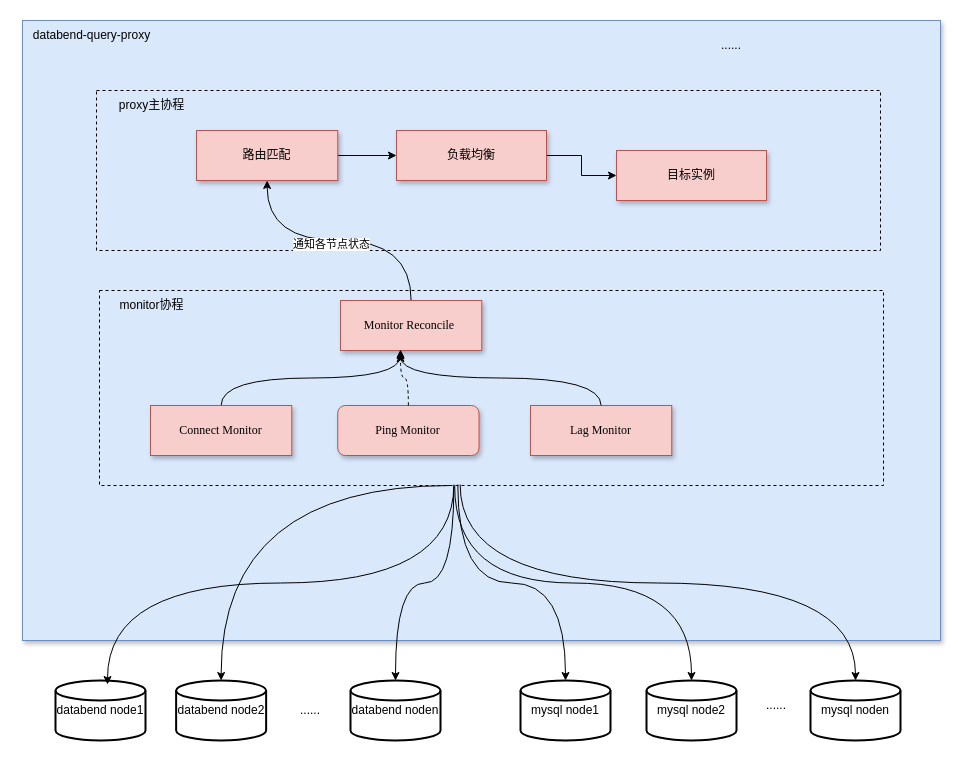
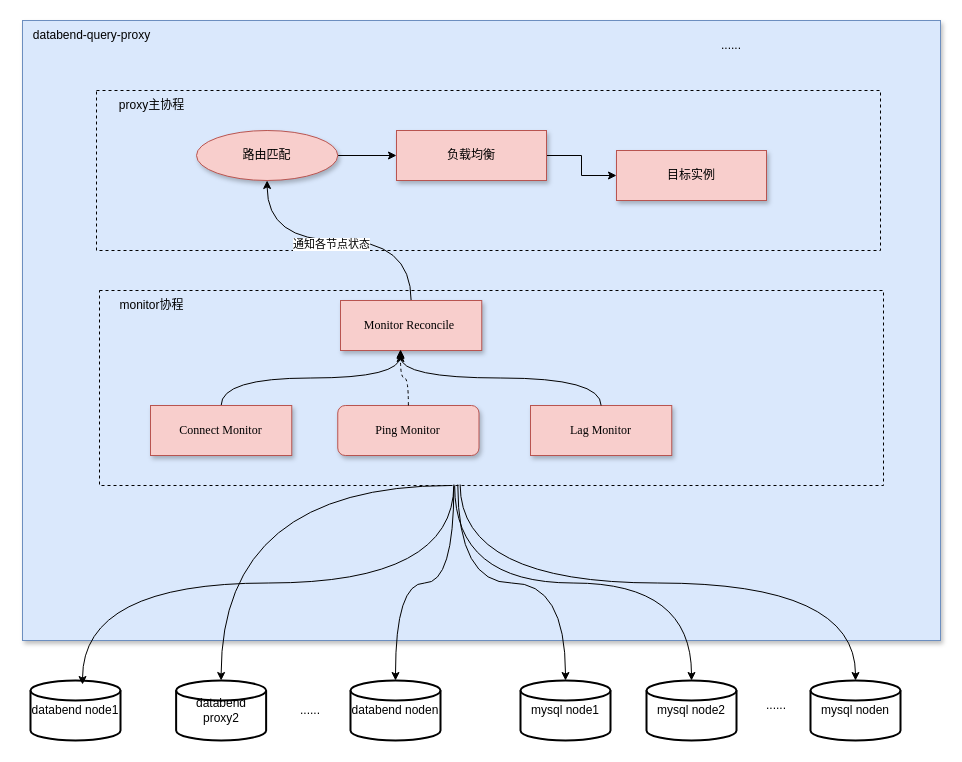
(267, 156) -> (267, 156)
(101, 711) -> (76, 711)
(222, 711) -> (222, 711)
